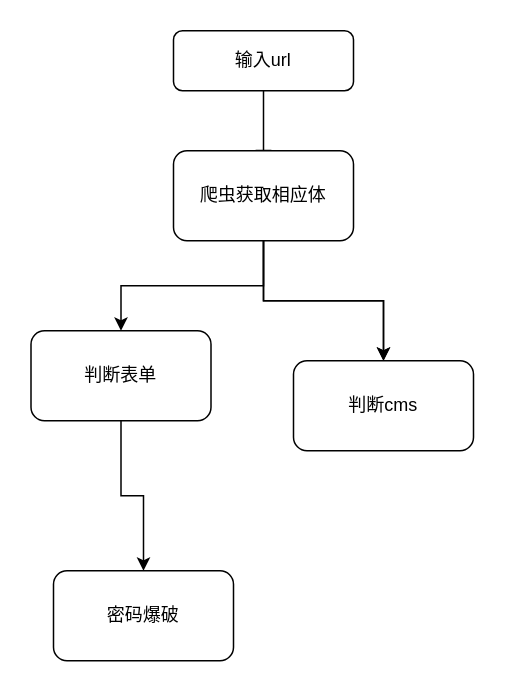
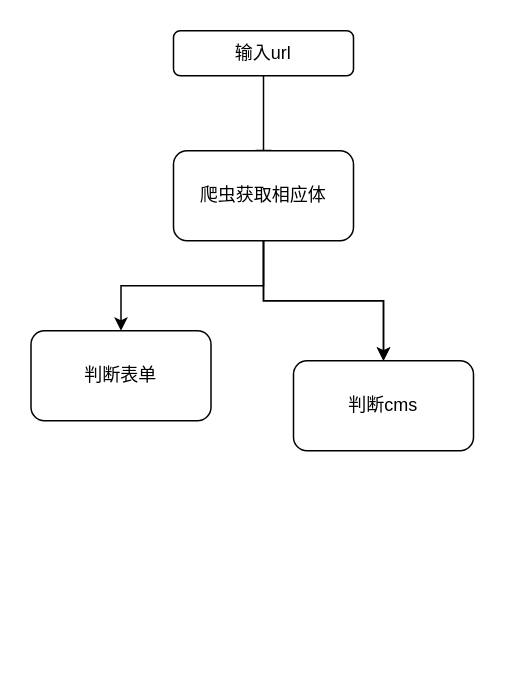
(263, 61) -> (263, 53)
(127, 496) -> none
(143, 616) -> none
